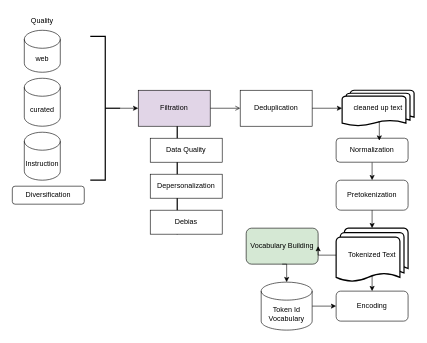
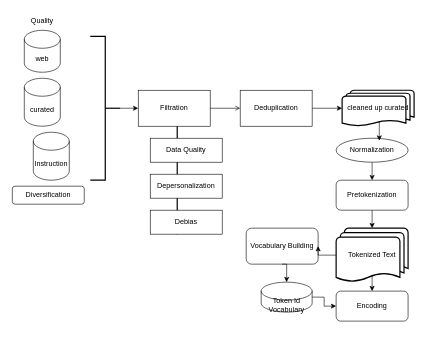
(174, 108) -> (174, 108)
(378, 108) -> (378, 108)
(372, 150) -> (372, 150)
(42, 156) -> (51, 156)
(282, 246) -> (282, 246)
(287, 306) -> (287, 297)
